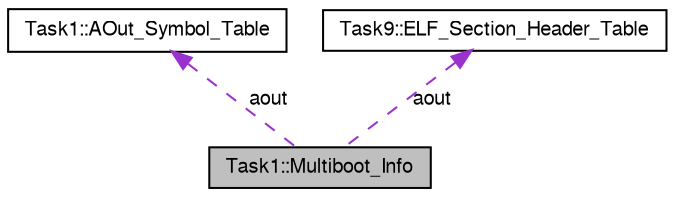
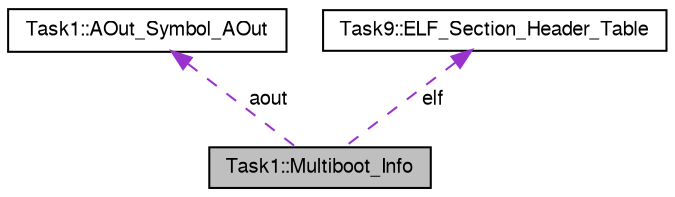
(147, 30) -> (147, 30)
(431, 100) -> (431, 100)
